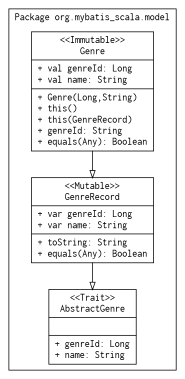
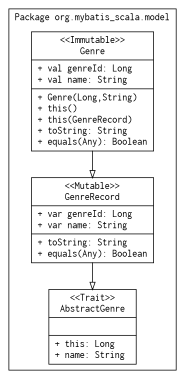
(80, 131) -> (83, 131)
(93, 344) -> (85, 344)
